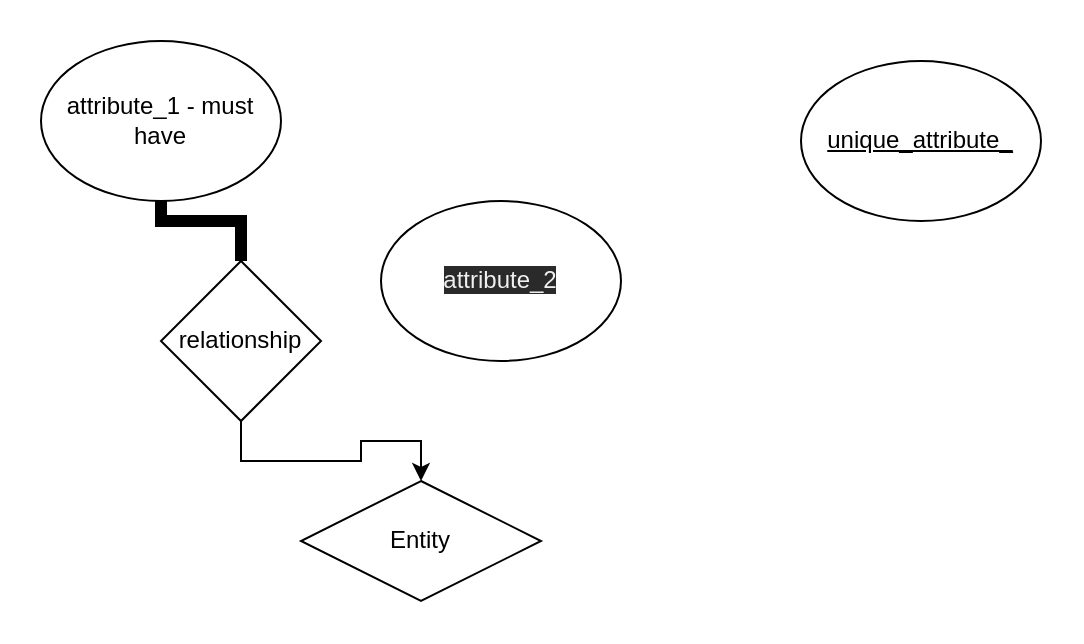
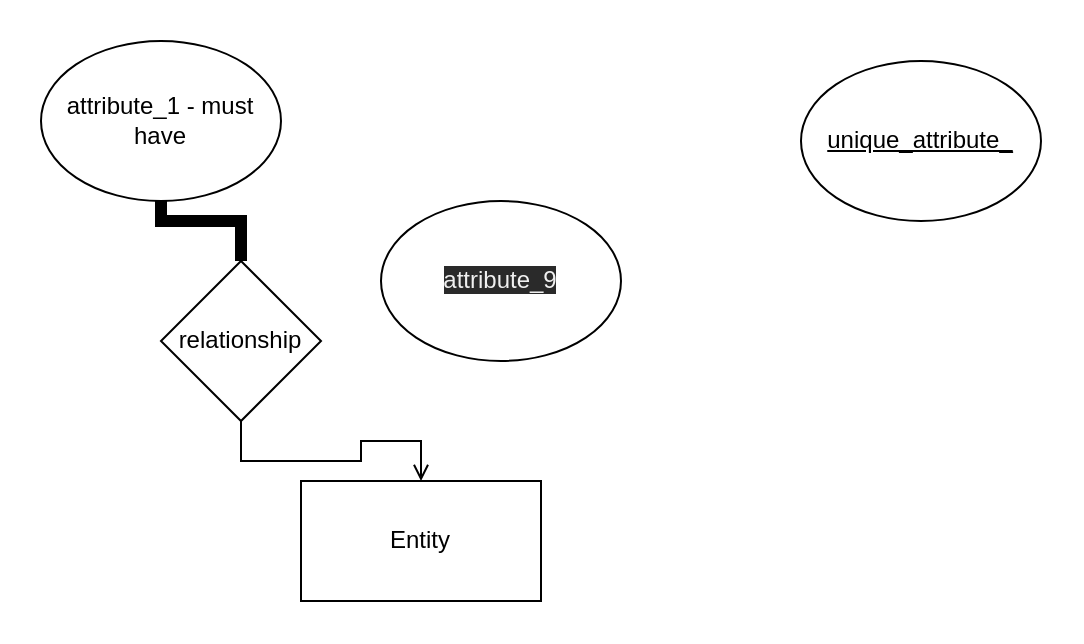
(501, 281) -> (501, 281)
(421, 466) -> (421, 469)
(421, 541) -> (421, 541)
